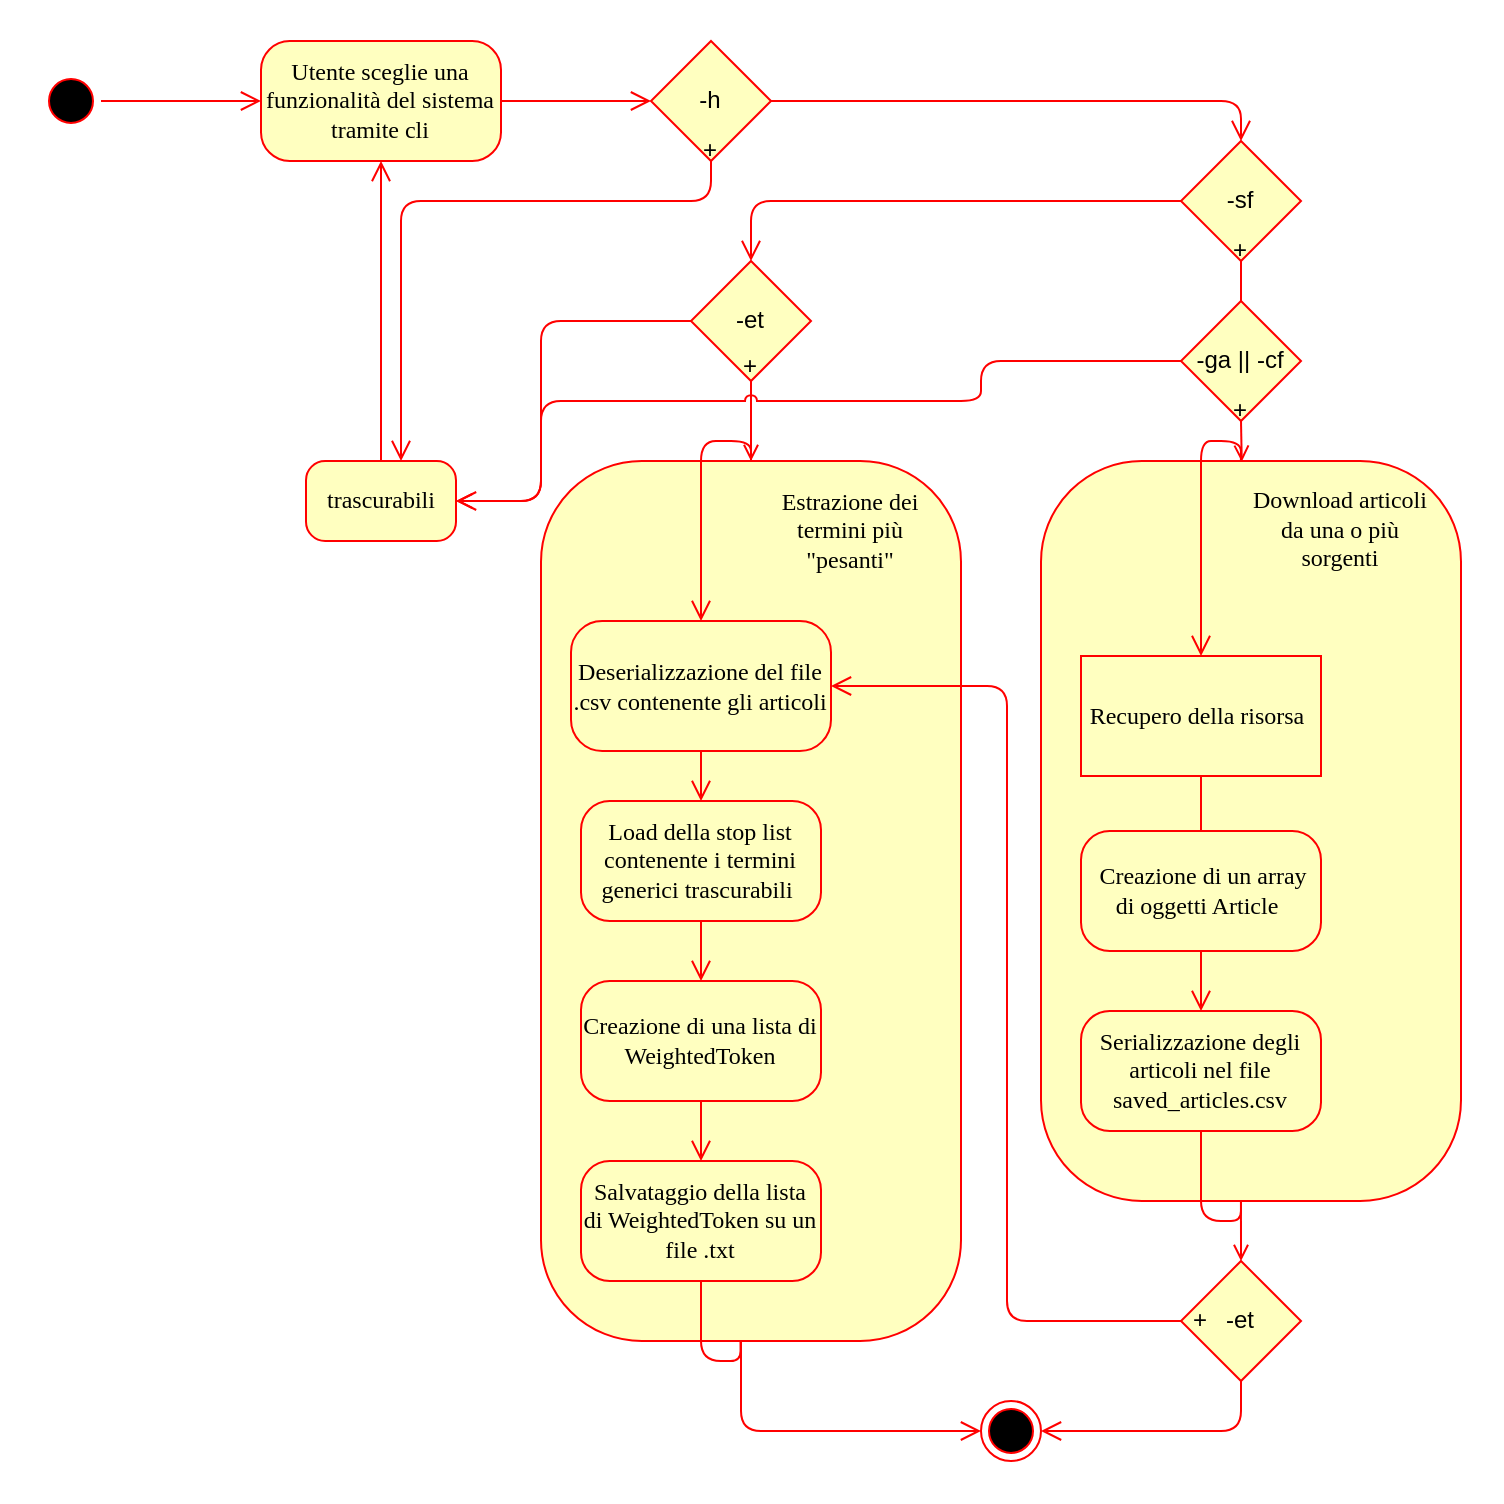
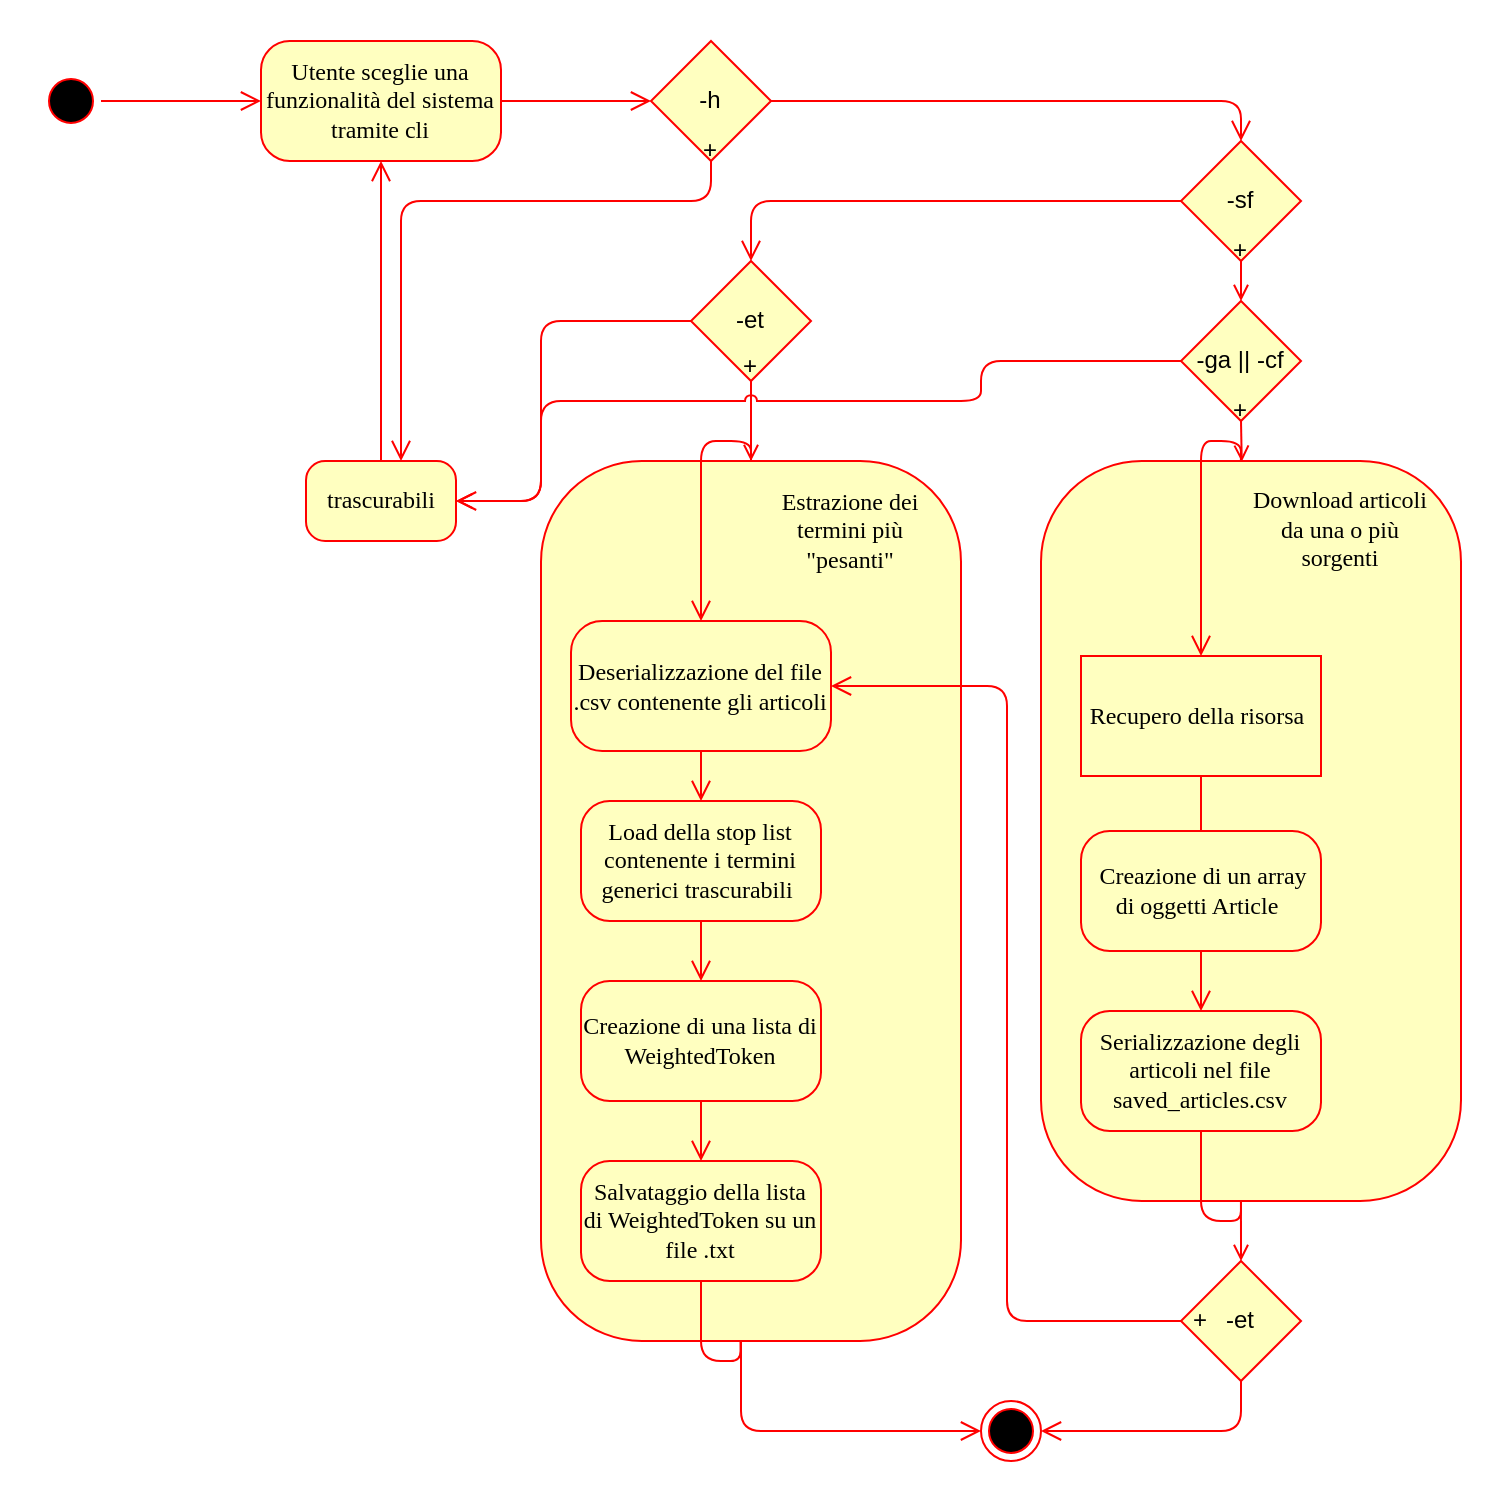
(1241, 294) -> (1241, 292)
